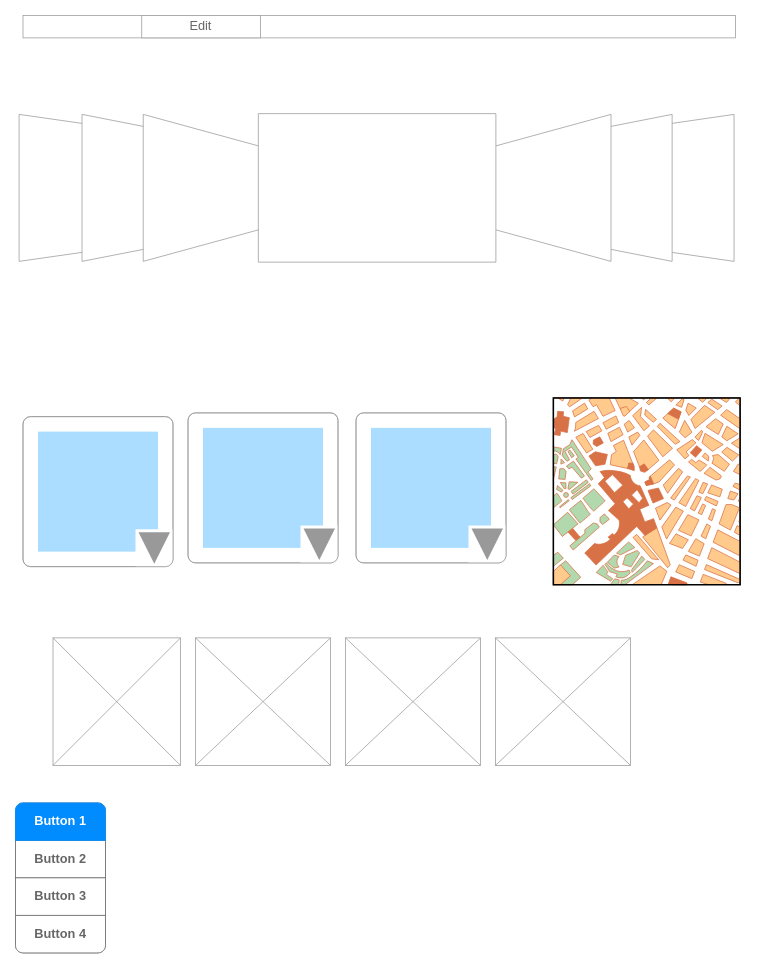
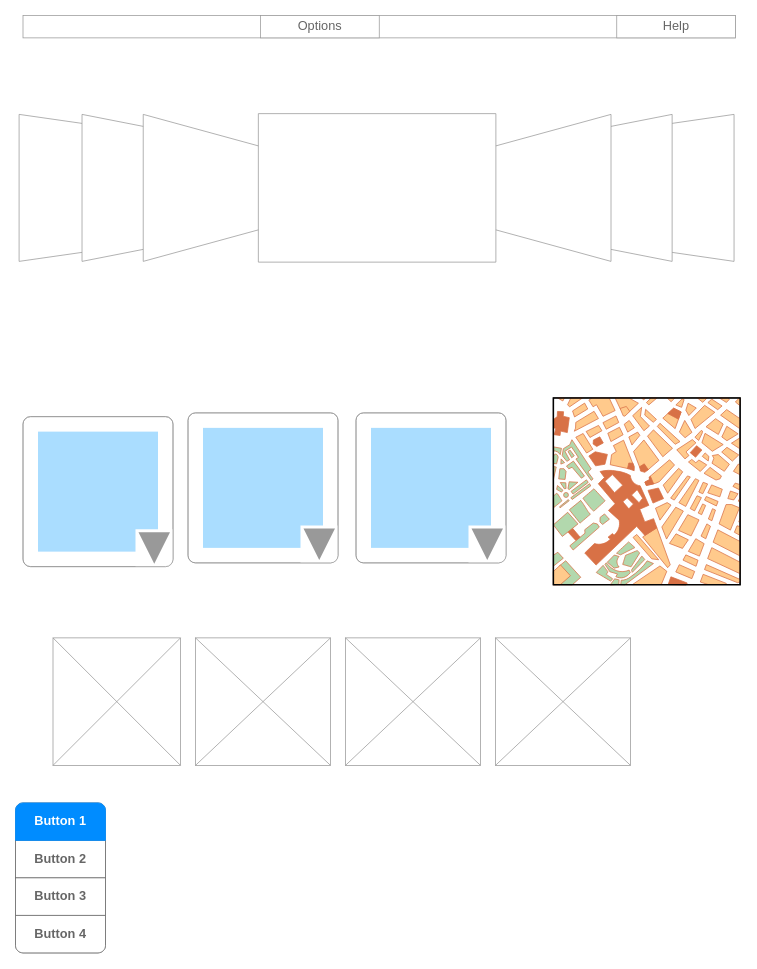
(201, 27) -> none
none -> (320, 27)
none -> (676, 27)
